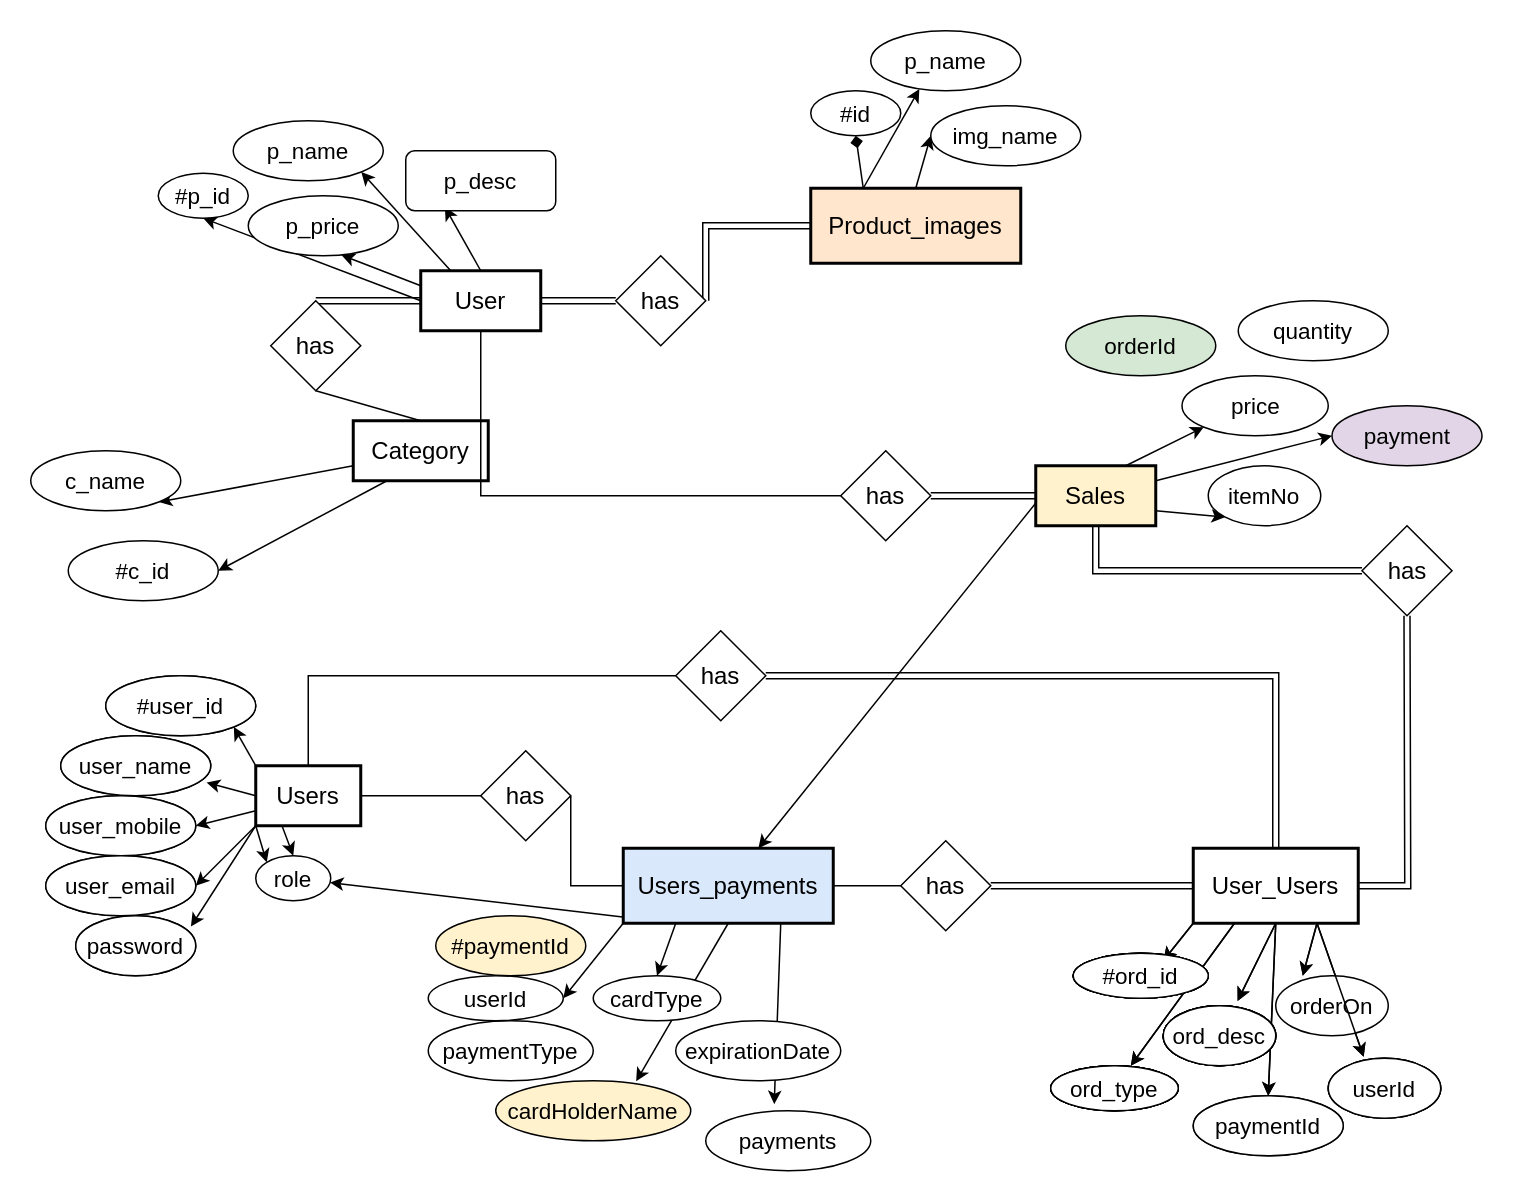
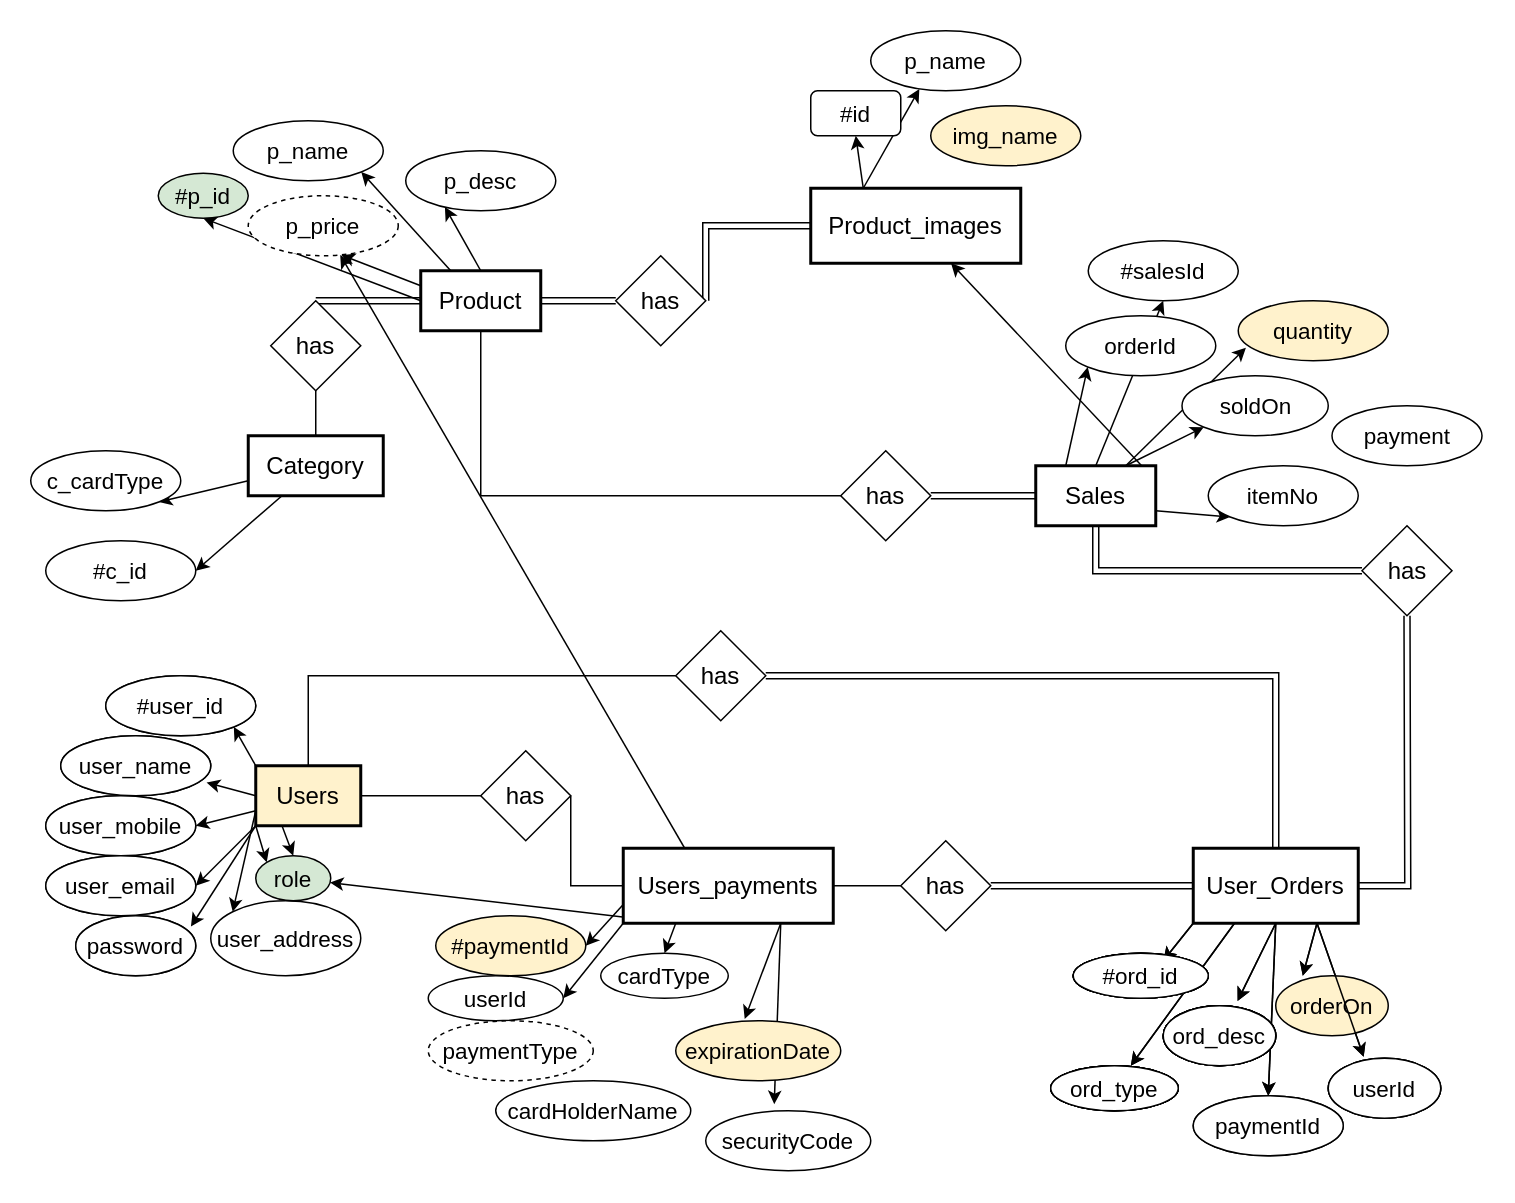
(856, 113) -> (856, 113)
(1006, 136) -> (1006, 136)
(858, 148) -> (857, 147)
(922, 167) -> none
(481, 181) -> (481, 181)
(203, 196) -> (203, 196)
(323, 226) -> (323, 226)
(916, 226) -> (916, 226)
none -> (1163, 271)
(481, 301) -> (481, 301)
(1313, 331) -> (1313, 331)
(1141, 346) -> (1141, 346)
(1256, 406) -> (1256, 406)
none -> (1115, 419)
none -> (1157, 435)
(1407, 436) -> (1407, 436)
(421, 451) -> (316, 466)
(1239, 459) -> (1045, 363)
(106, 481) -> (106, 481)
(1096, 496) -> (1096, 496)
(1265, 496) -> (1283, 496)
(143, 571) -> (121, 571)
(902, 670) -> (1076, 421)
(308, 796) -> (308, 796)
none -> (242, 870)
(293, 878) -> (293, 878)
(728, 886) -> (728, 886)
(1276, 886) -> (1276, 886)
none -> (608, 922)
none -> (286, 938)
none -> (763, 969)
(657, 998) -> (665, 976)
(685, 998) -> (515, 556)
(1332, 1006) -> (1332, 1006)
(511, 1051) -> (511, 1051)
(758, 1051) -> (758, 1051)
(593, 1111) -> (593, 1111)
(788, 1141) -> (788, 1141)
